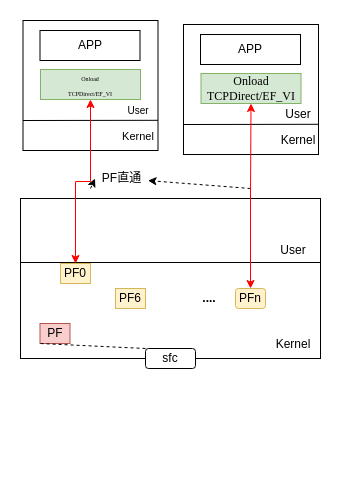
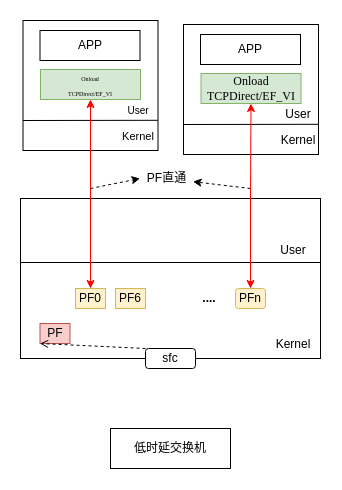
(122, 179) -> (167, 179)
(76, 274) -> (91, 299)
(44, 344) -> (45, 344)
none -> (171, 449)
